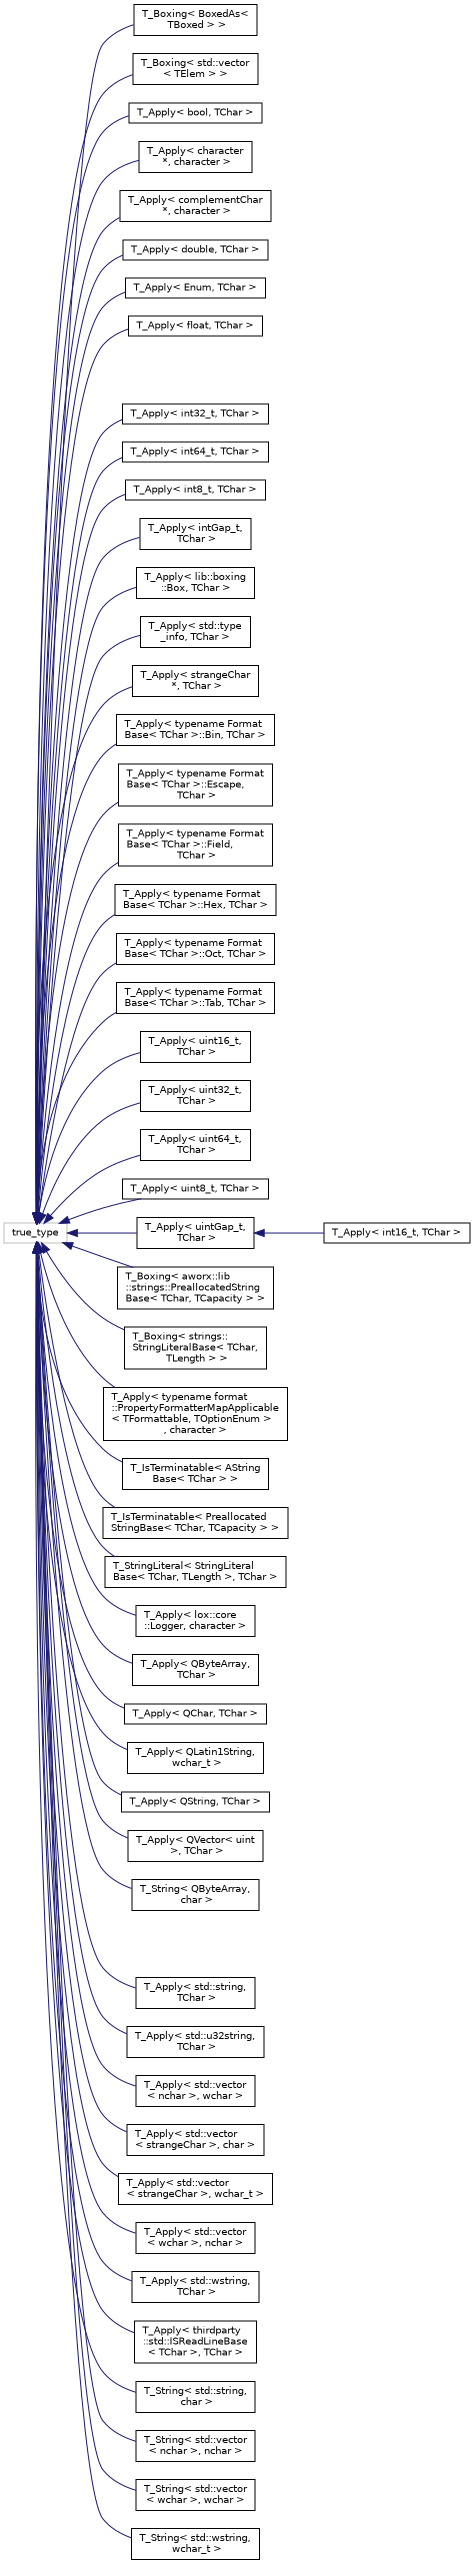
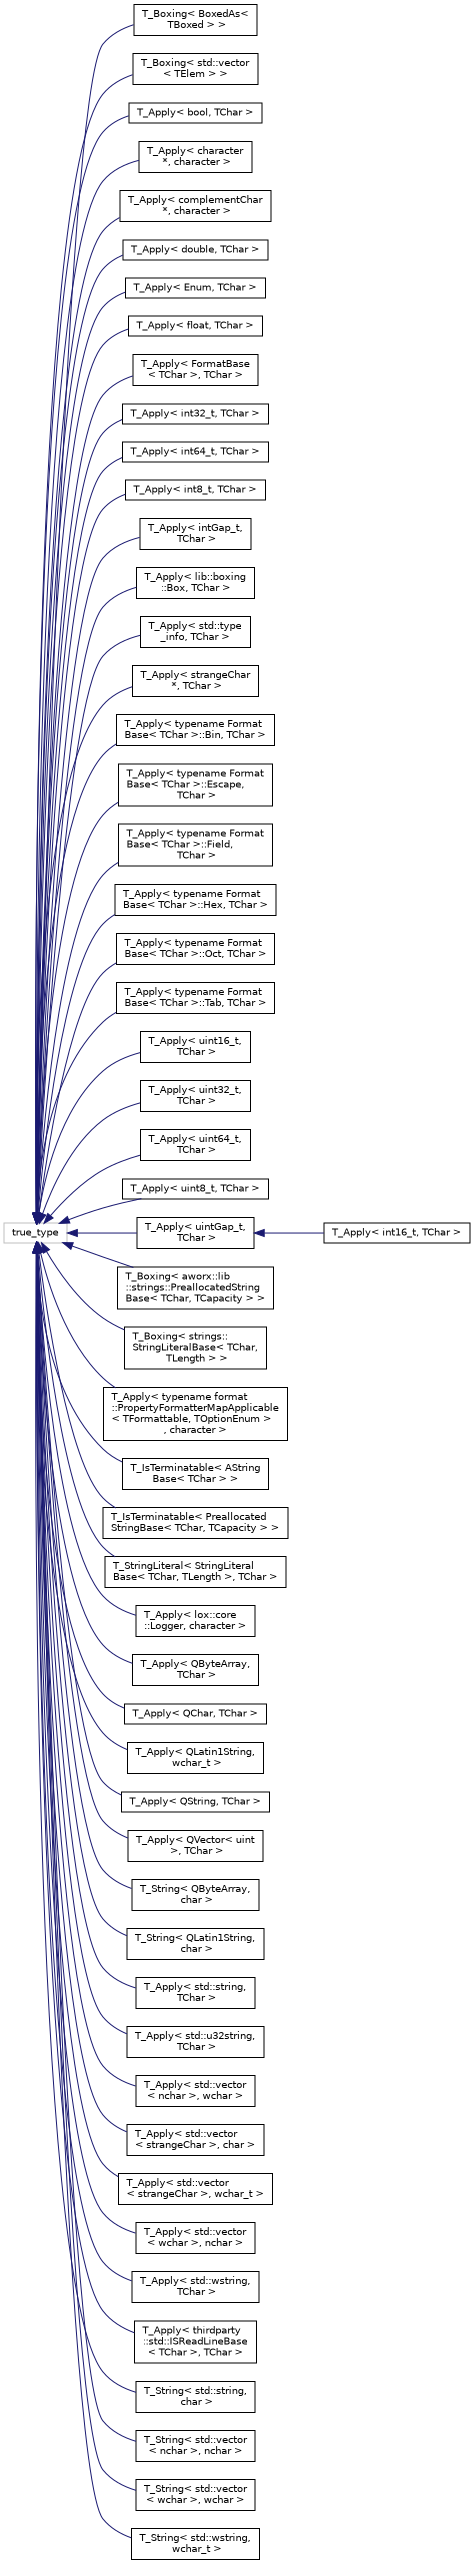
none -> (196, 370)
none -> (196, 1944)
